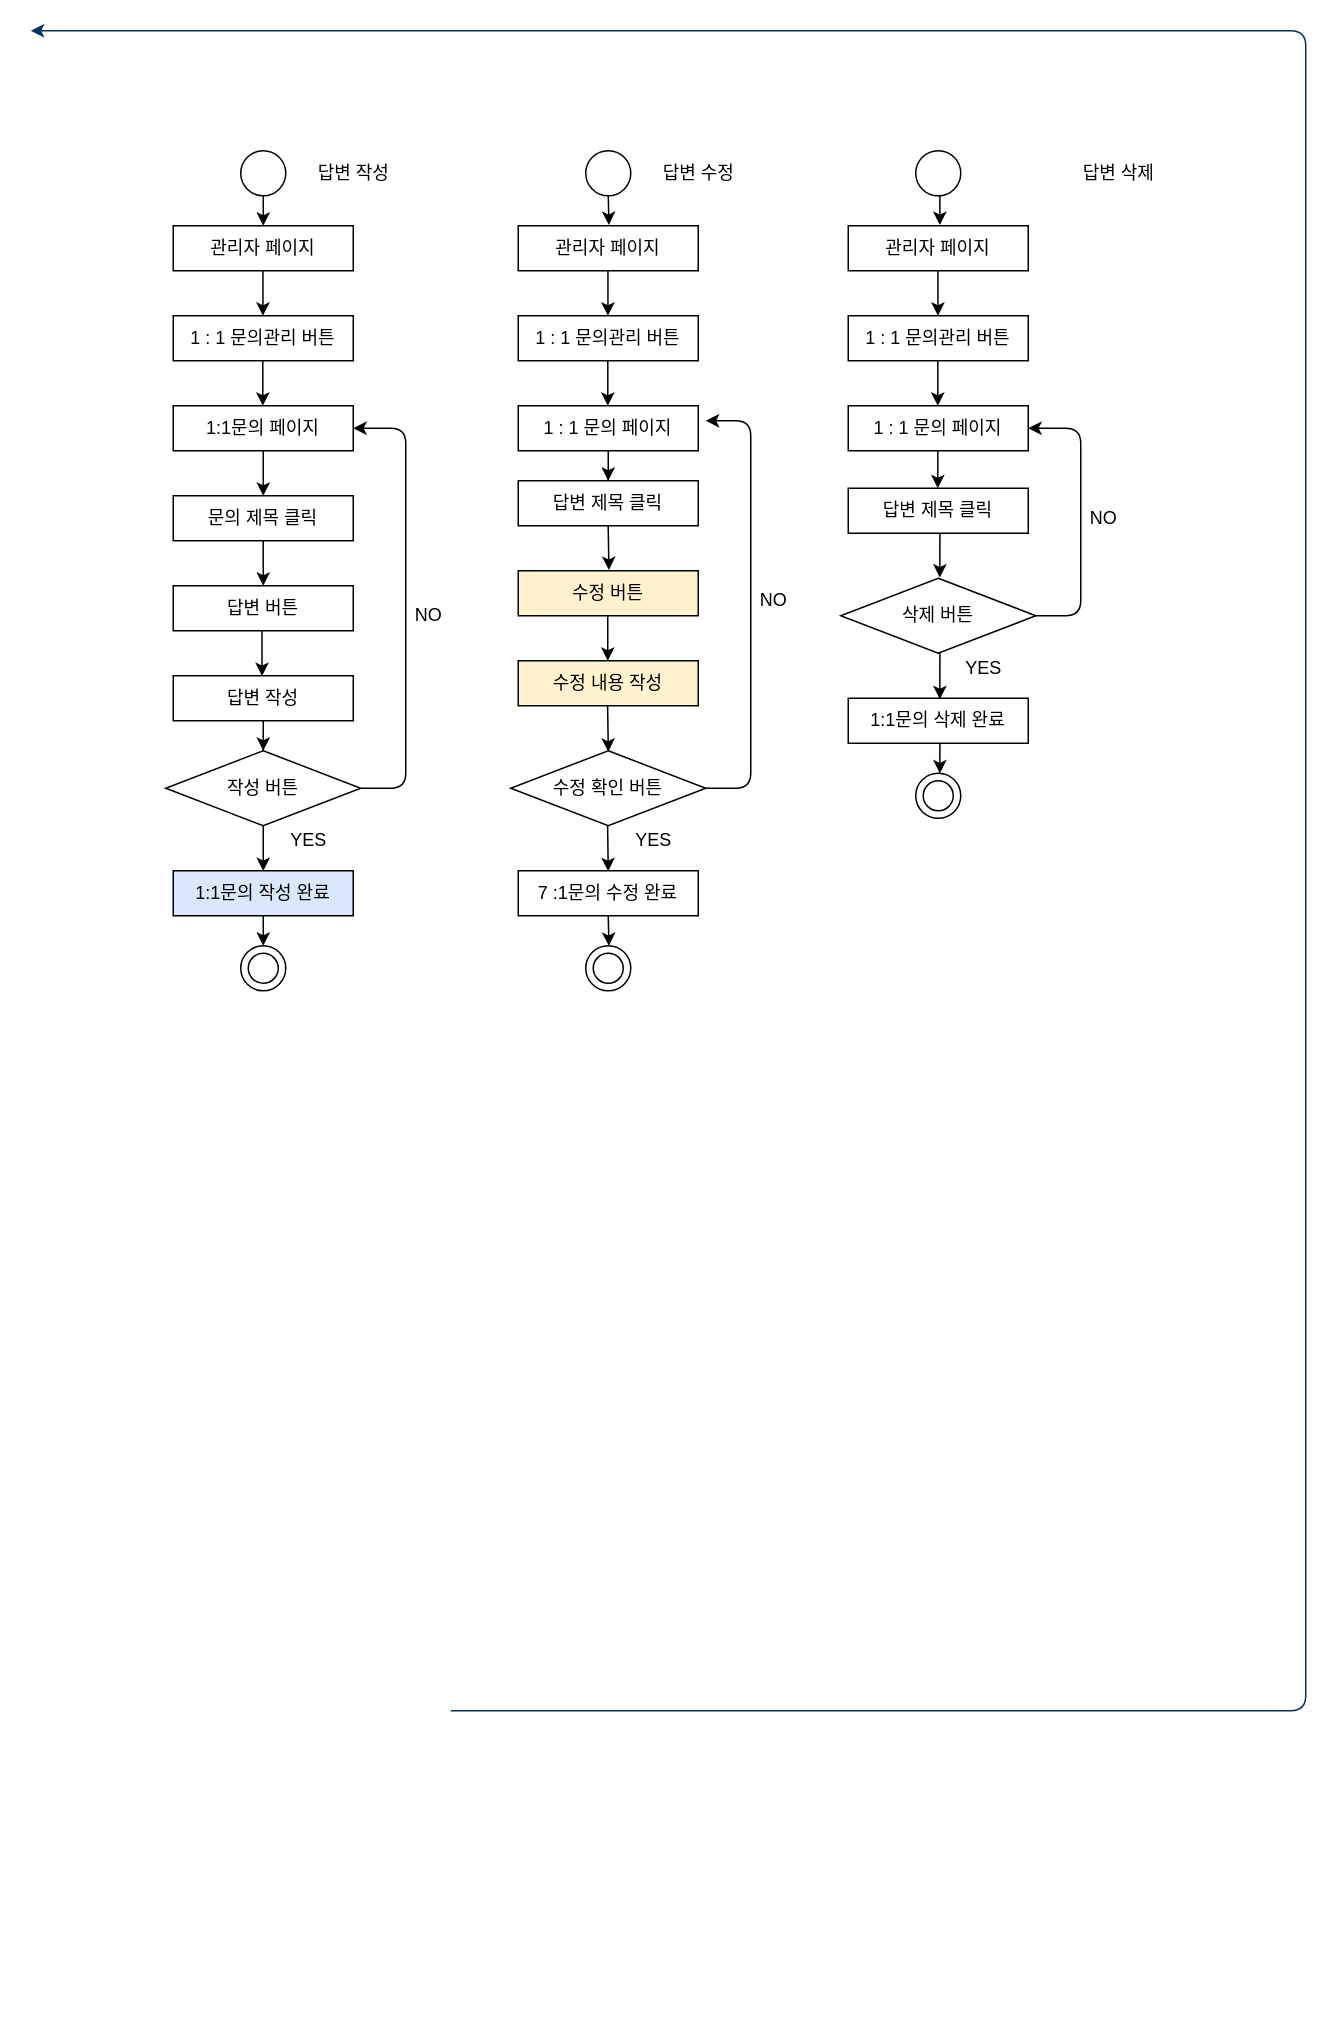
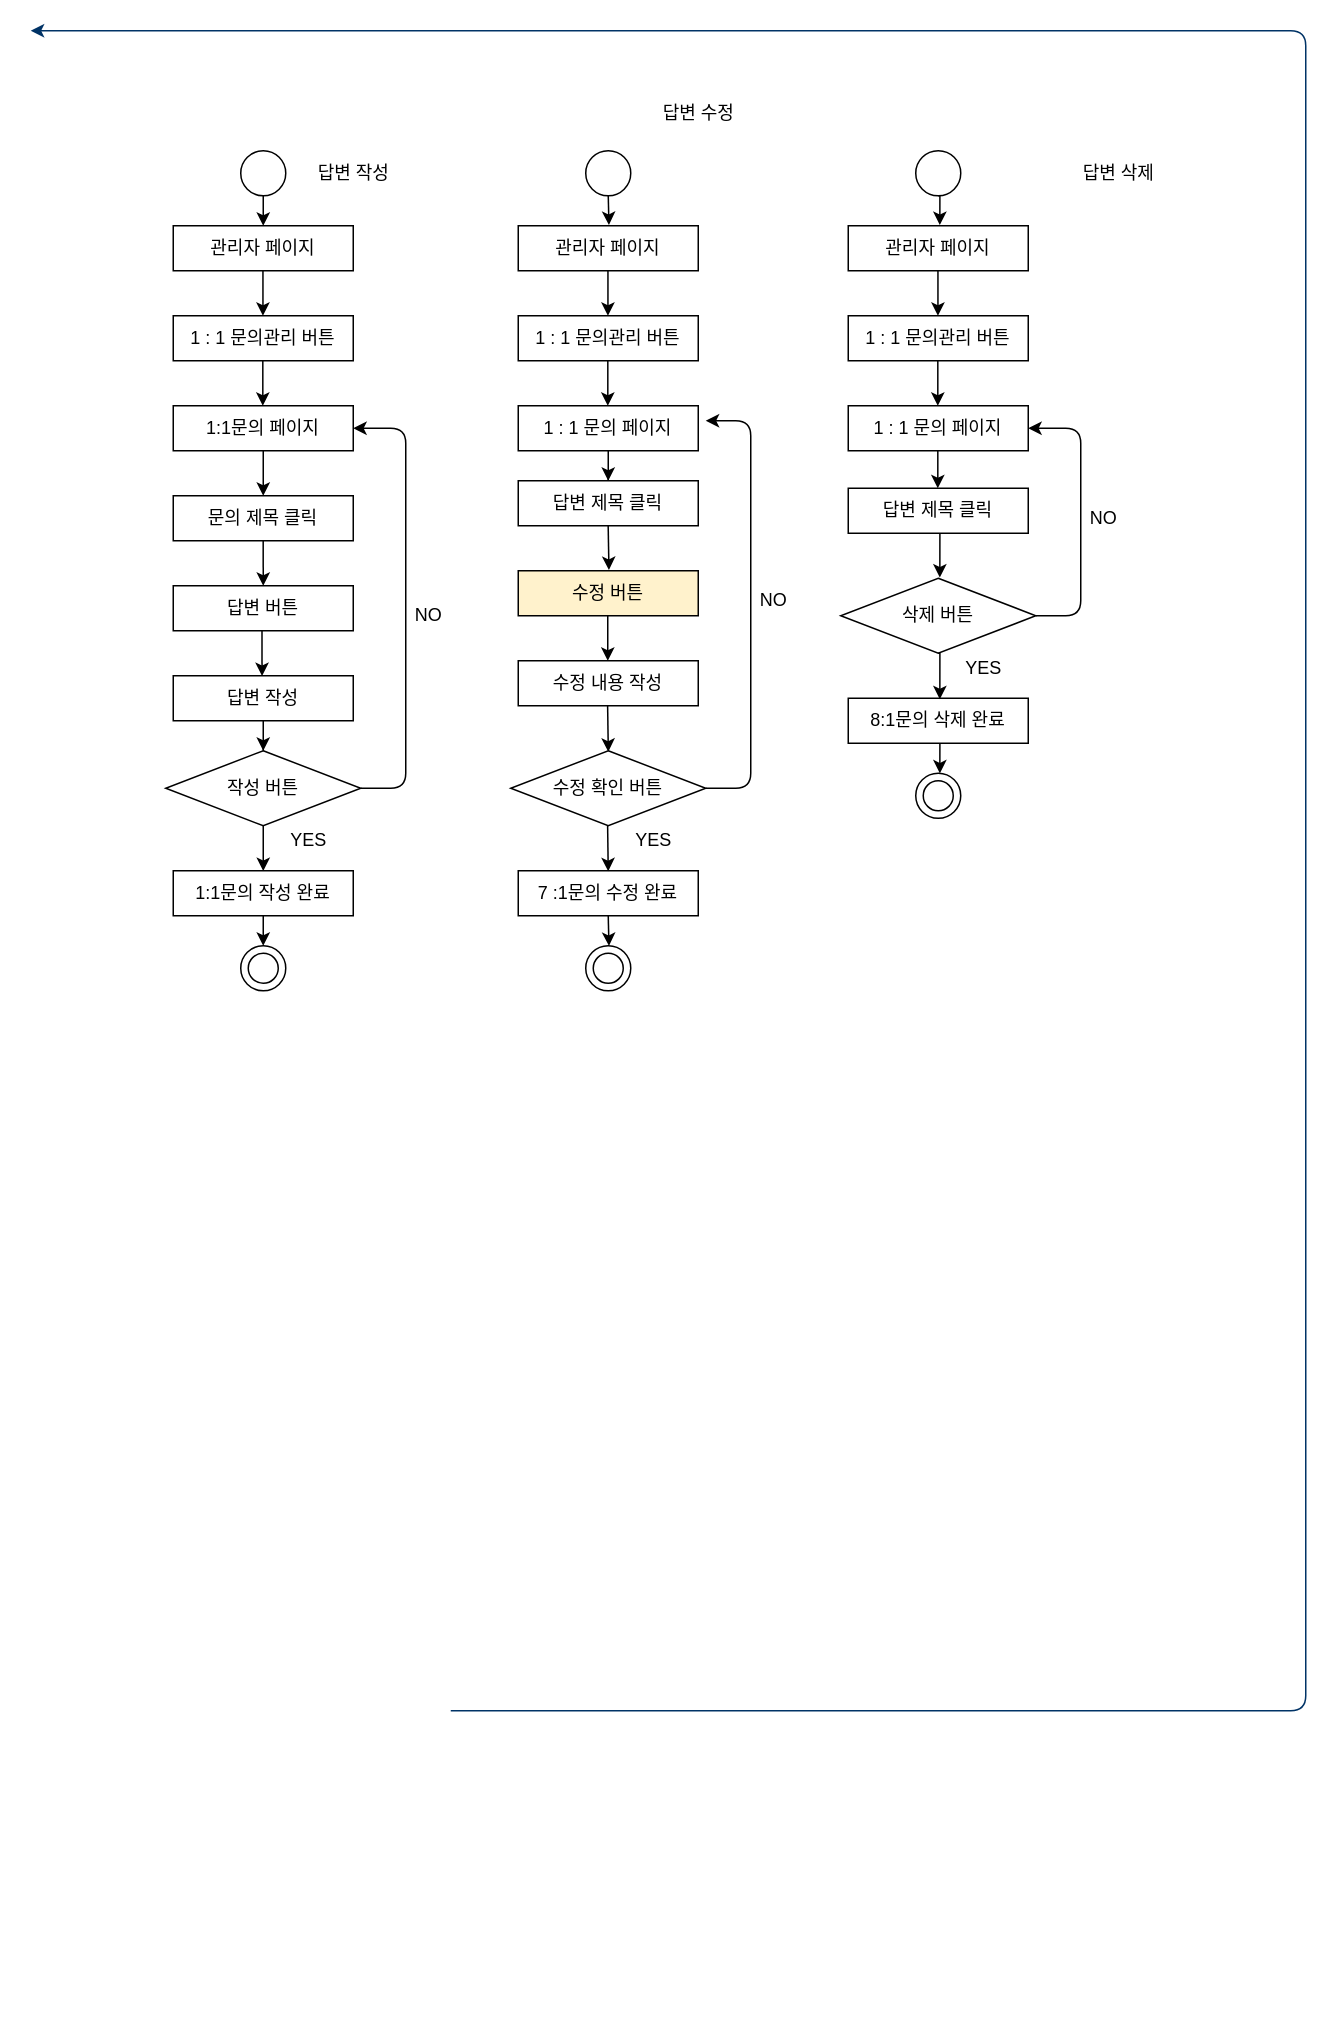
(698, 173) -> (698, 113)
(608, 683) -> (608, 683)
(938, 721) -> (938, 721)
(263, 893) -> (263, 893)
